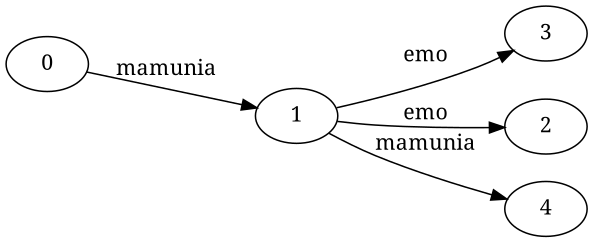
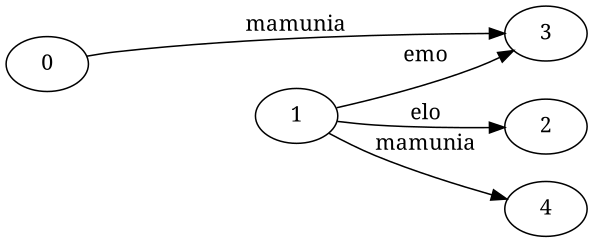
(164, 88) -> (288, 39)
(426, 114) -> (426, 114)
